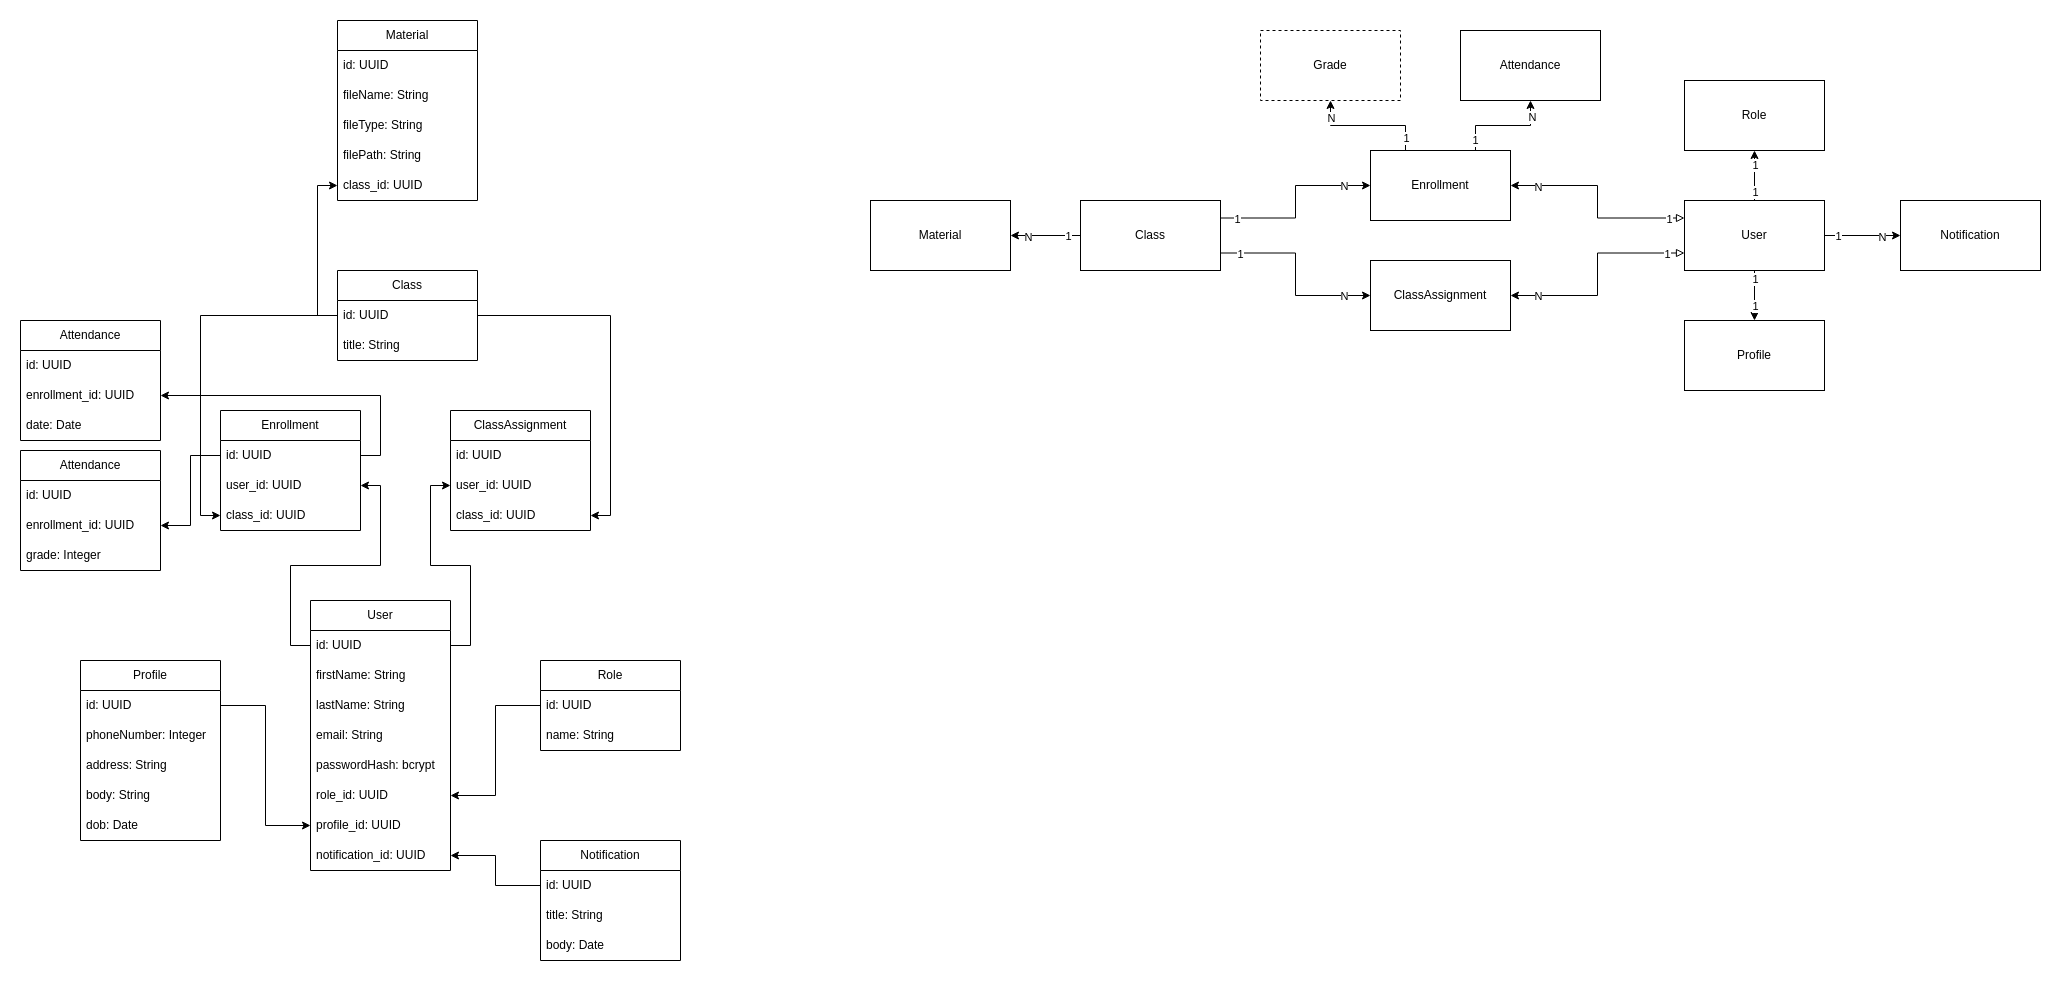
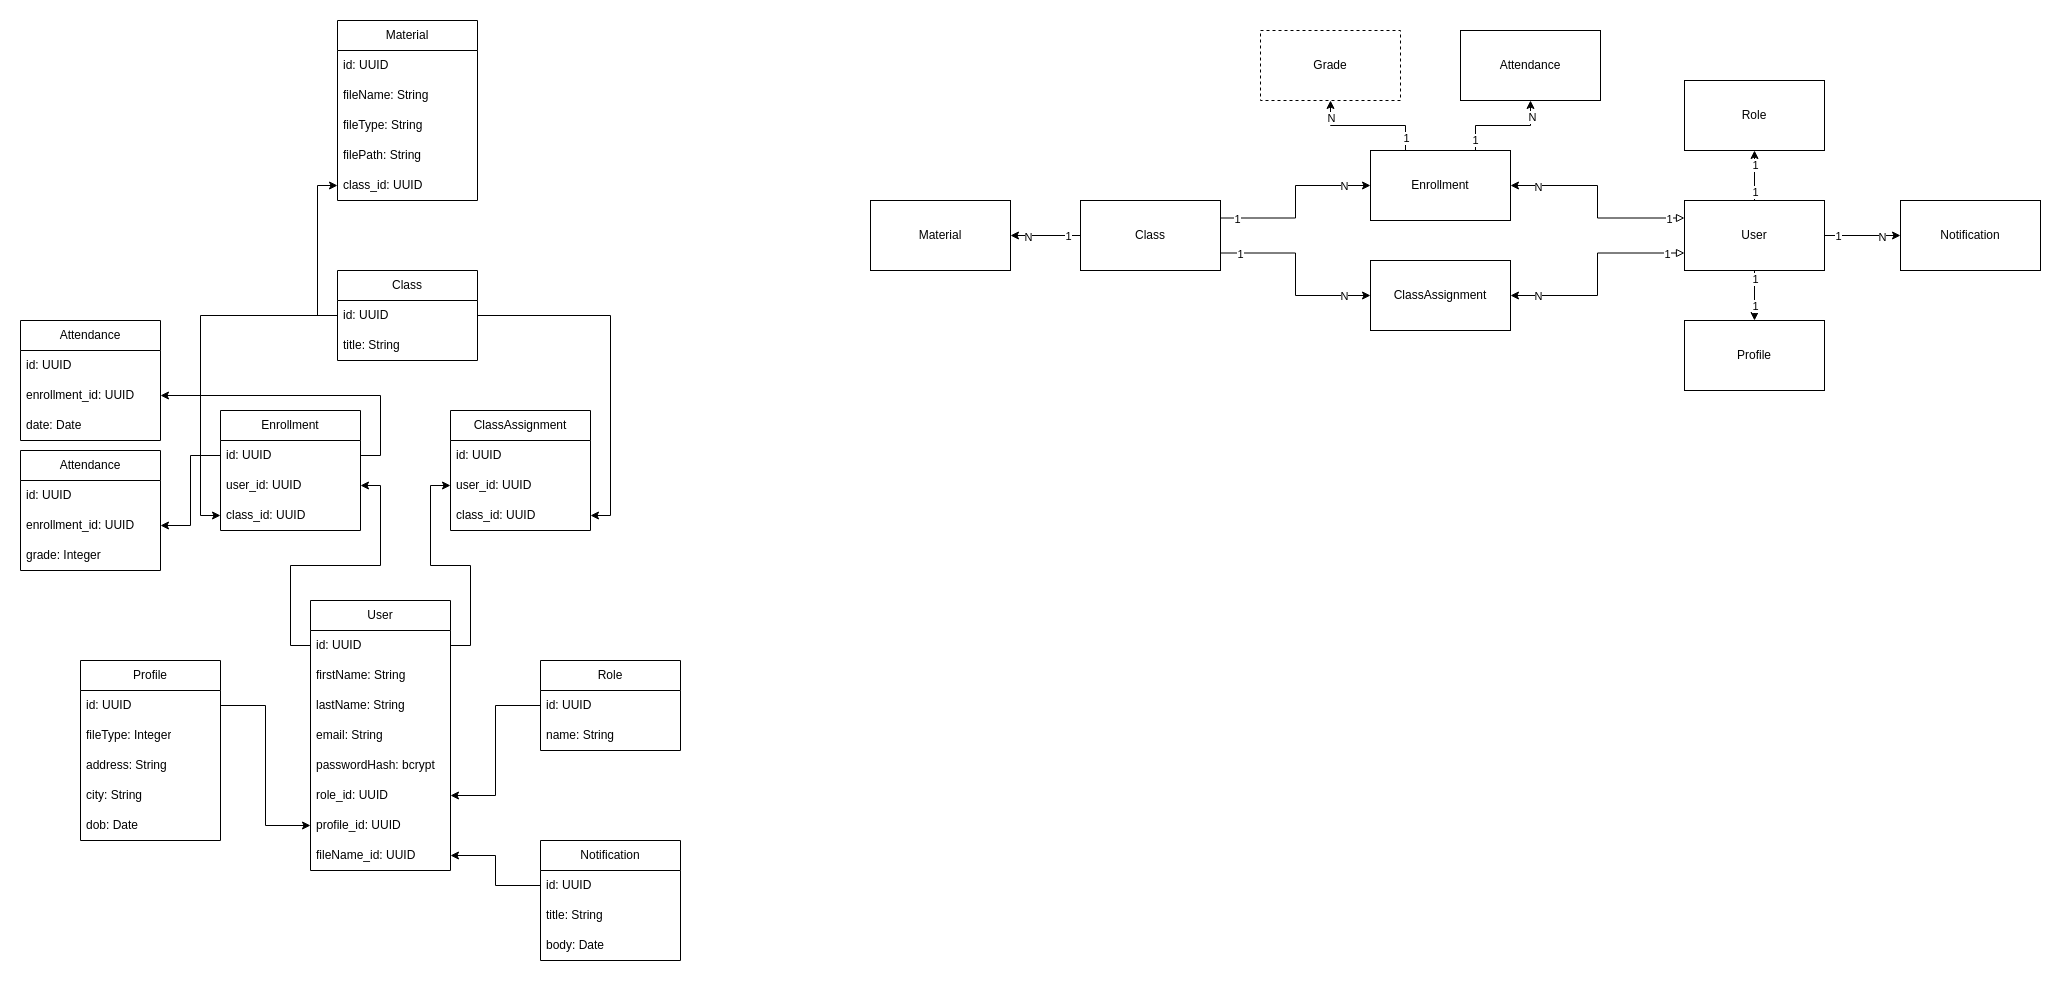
(151, 736) -> (137, 736)
(122, 796) -> (121, 796)
(378, 856) -> (366, 856)
